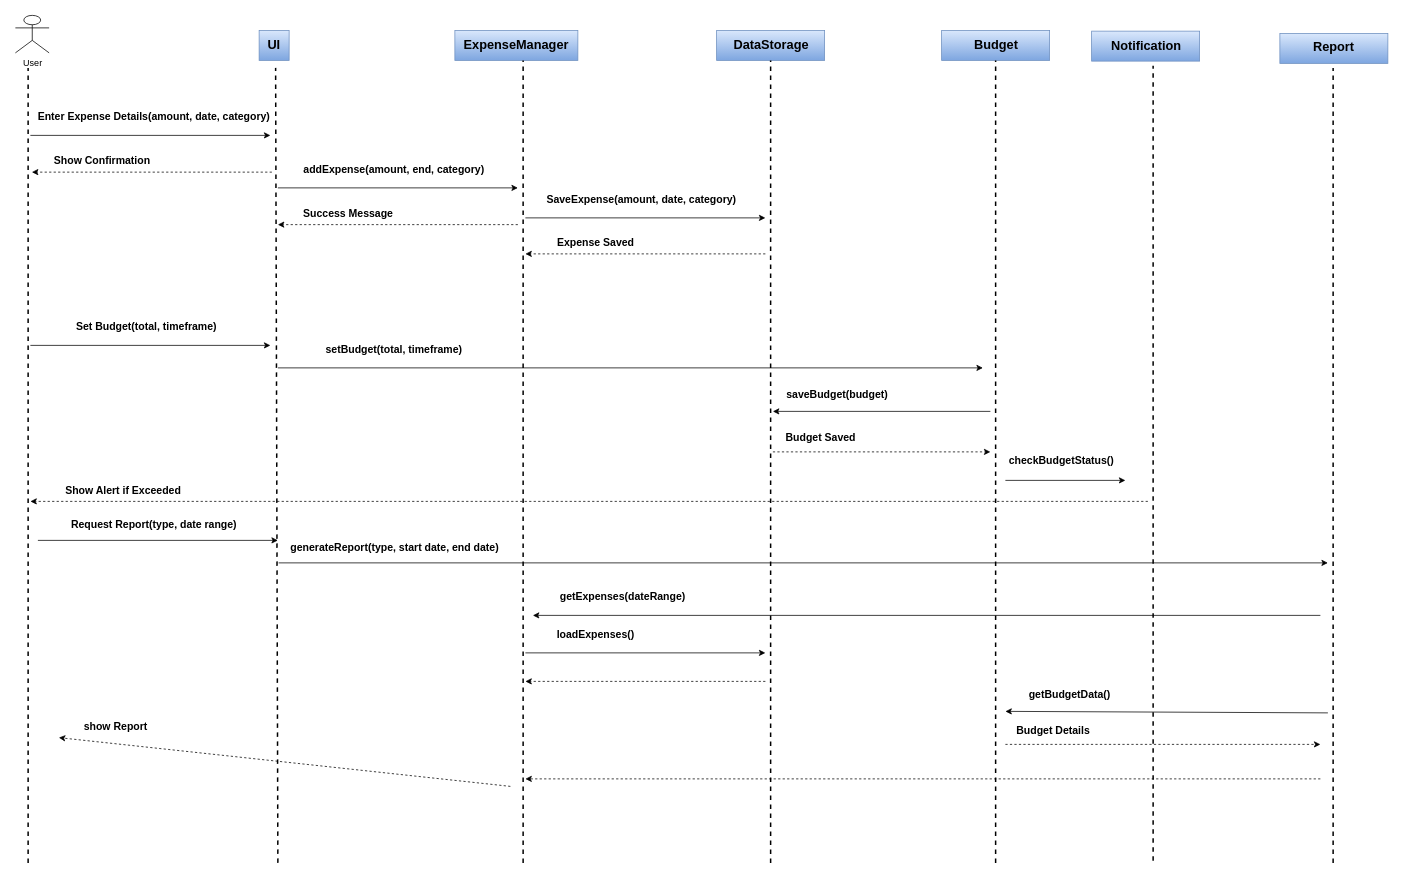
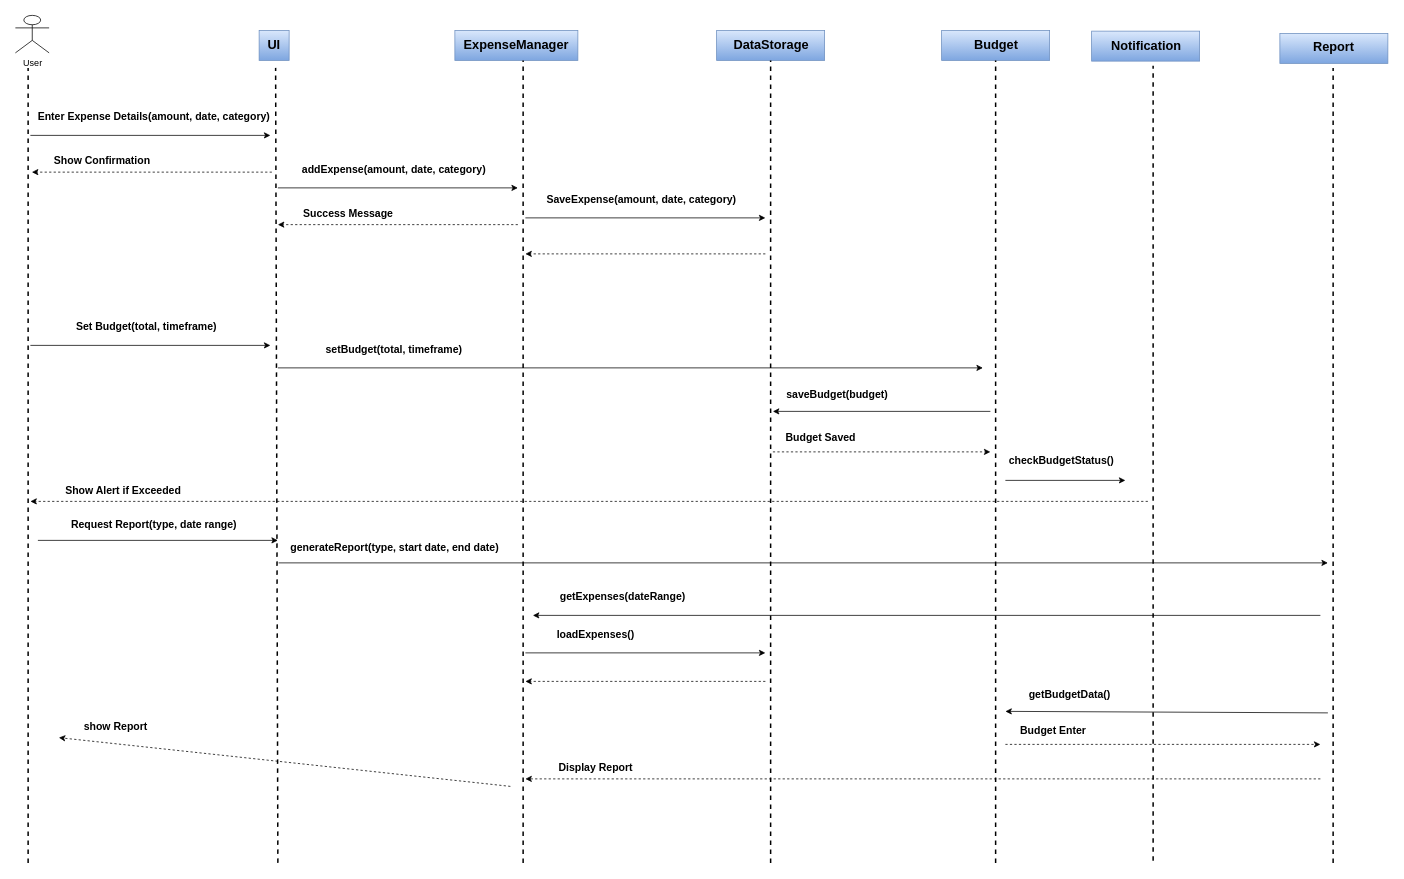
(394, 169) -> (394, 169)
(596, 243) -> none
(1053, 730) -> (1053, 730)
none -> (596, 768)
